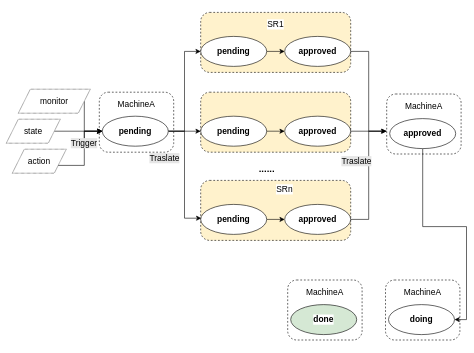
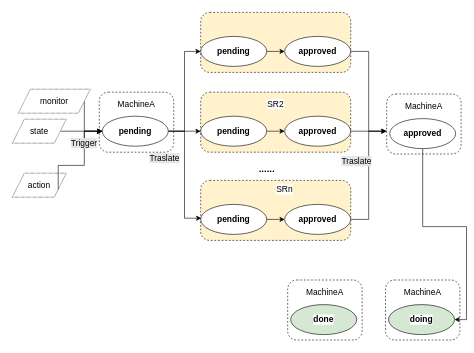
(276, 24) -> none
none -> (276, 104)
(33, 131) -> (39, 131)
(39, 161) -> (39, 185)
(422, 320) -> (422, 320)
